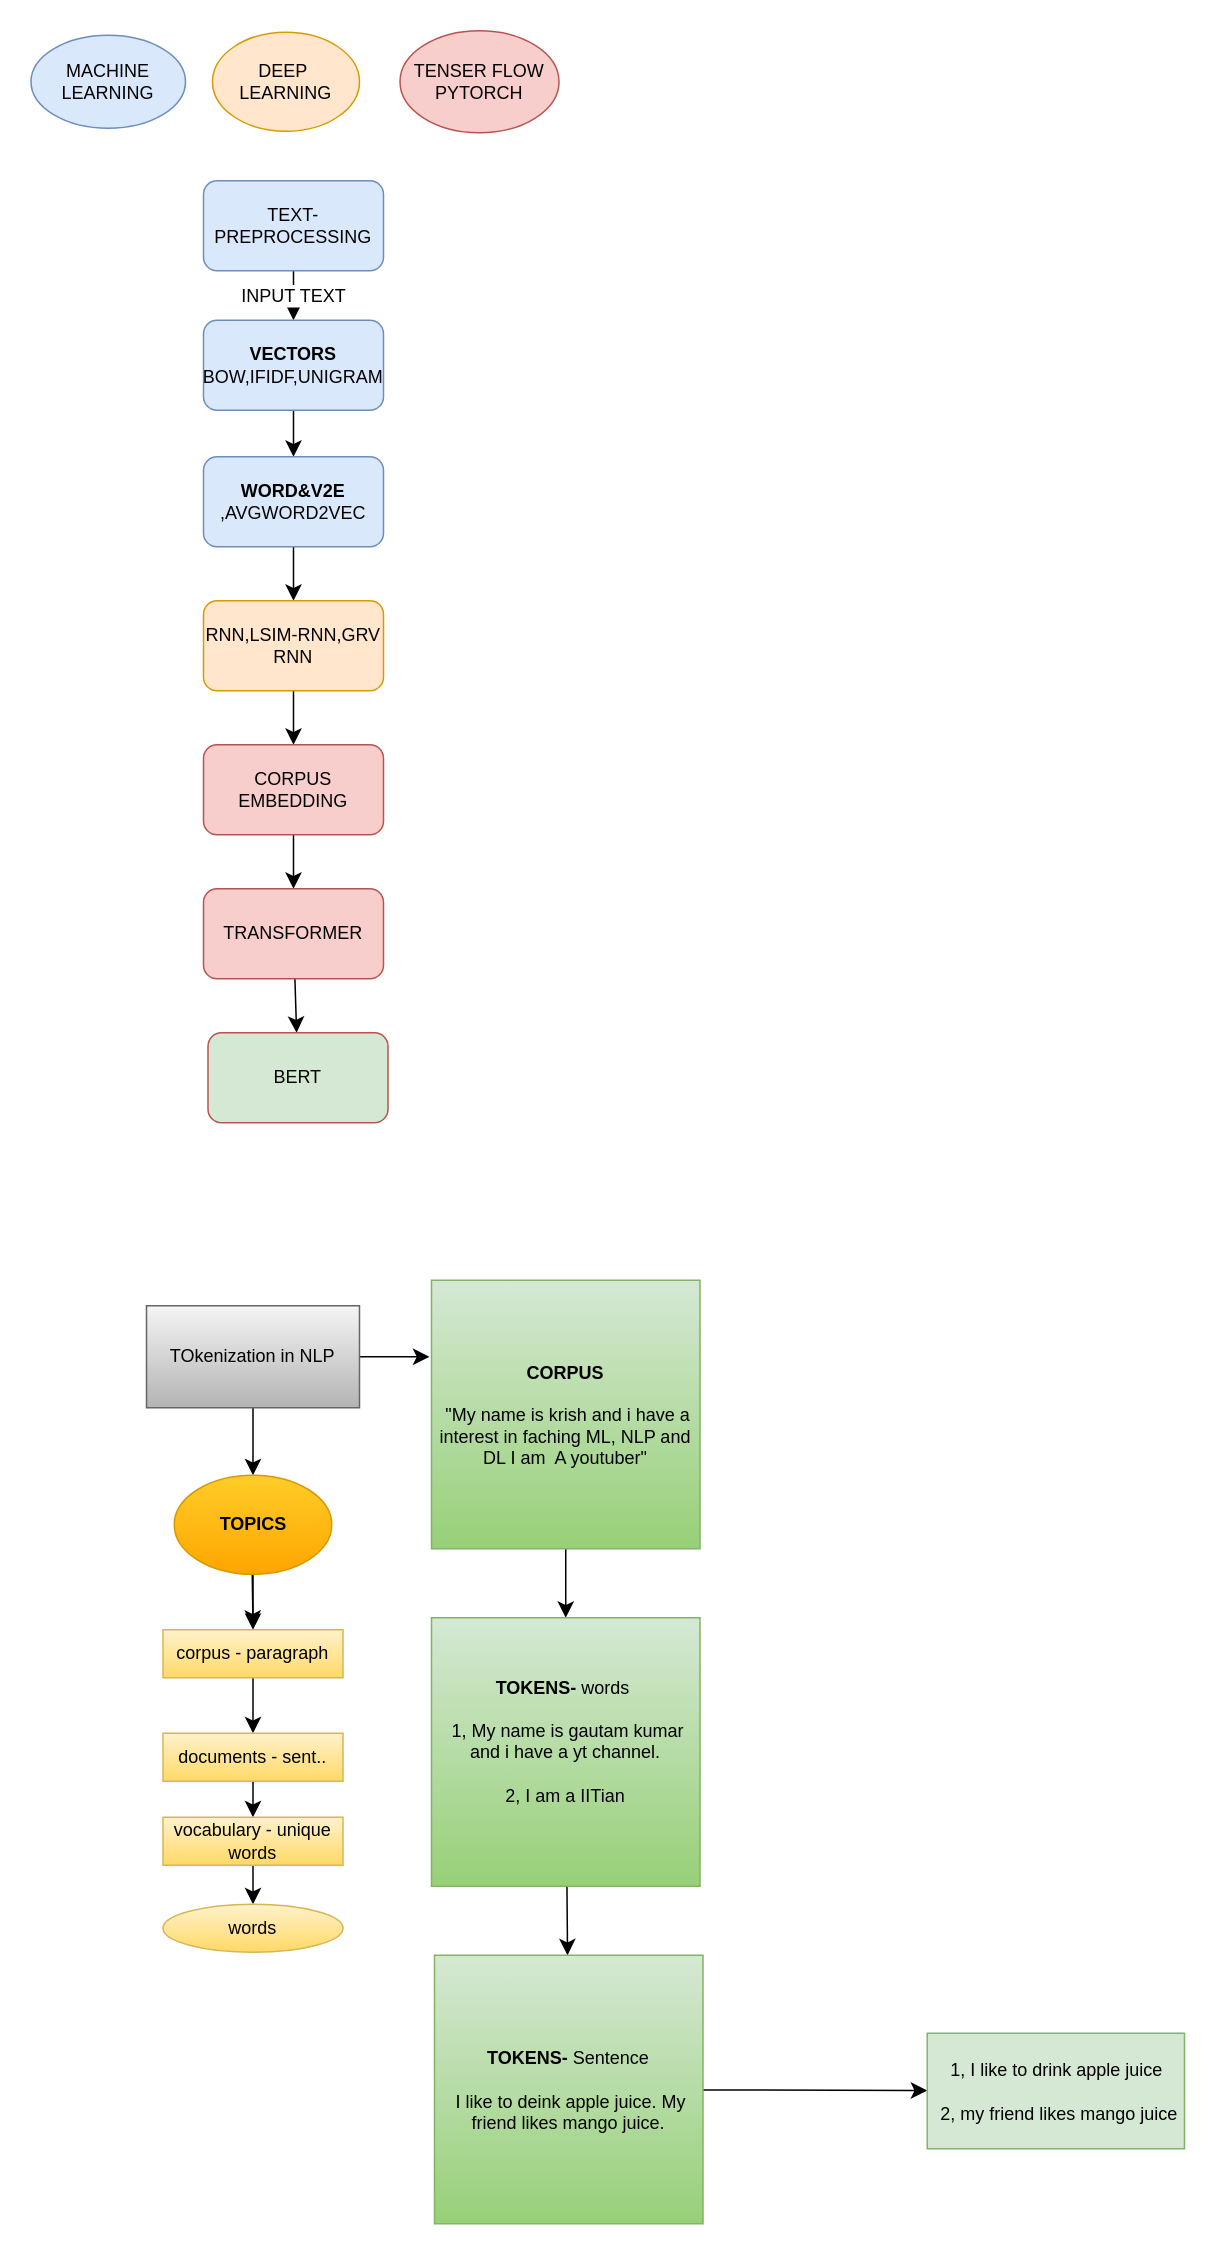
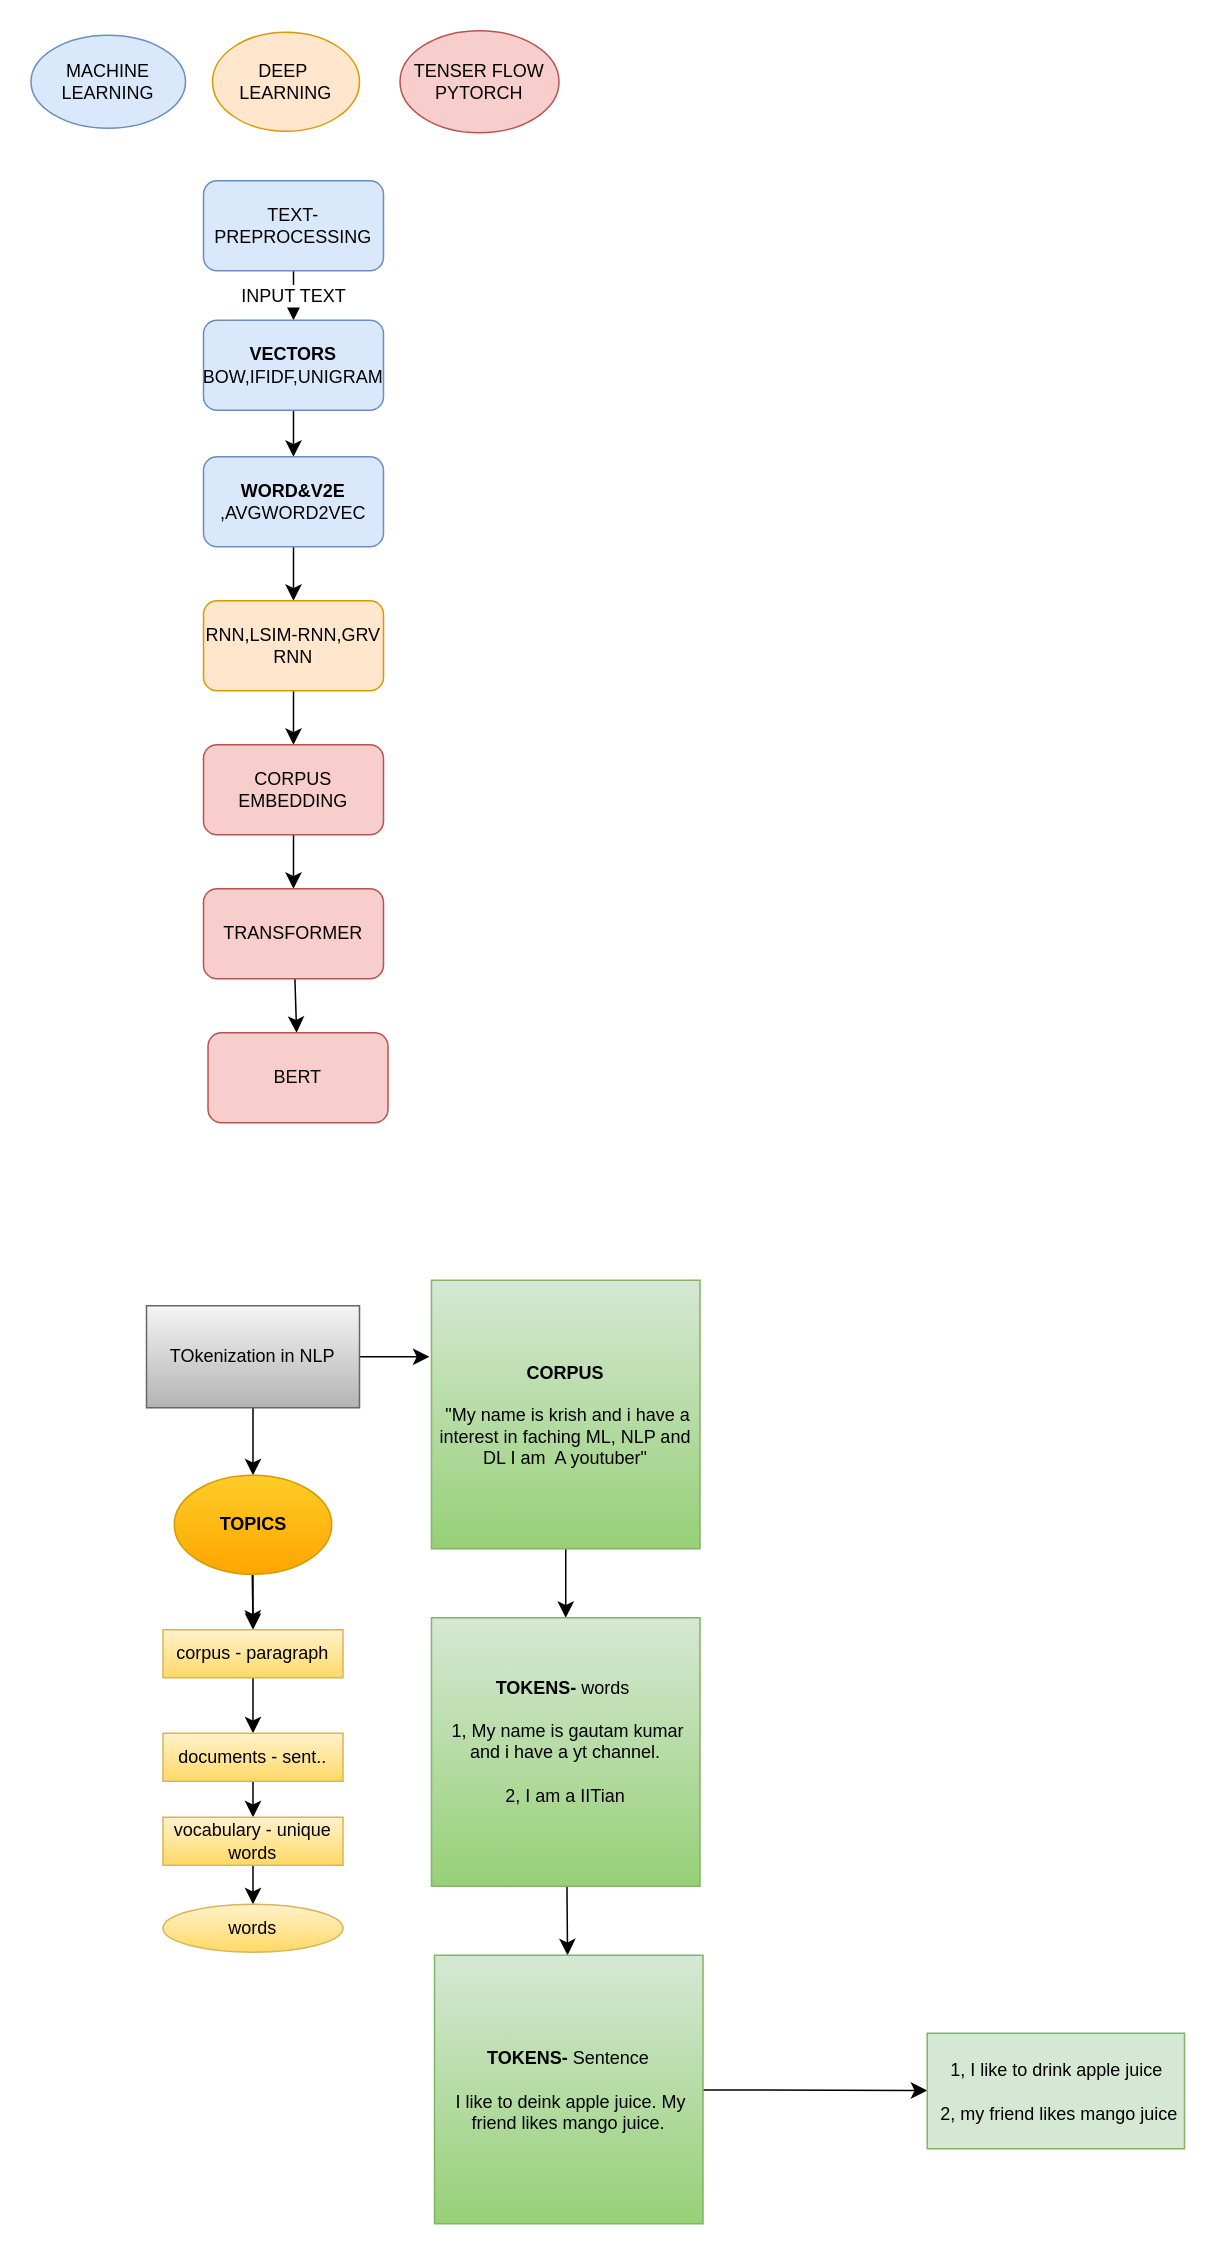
(298, 1078) -> (298, 1078)
